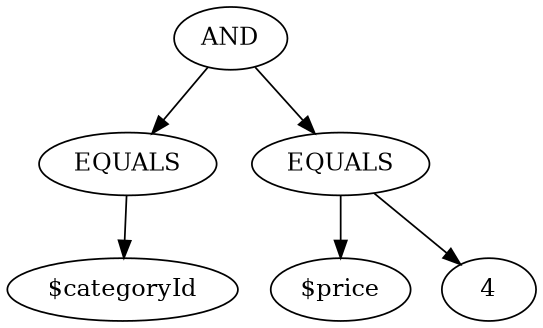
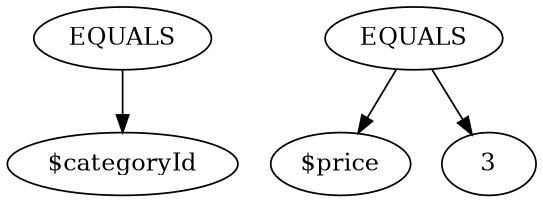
(231, 38) -> none
(489, 290) -> (489, 164)
